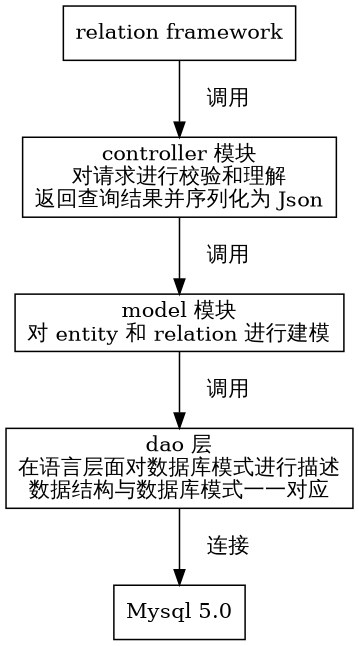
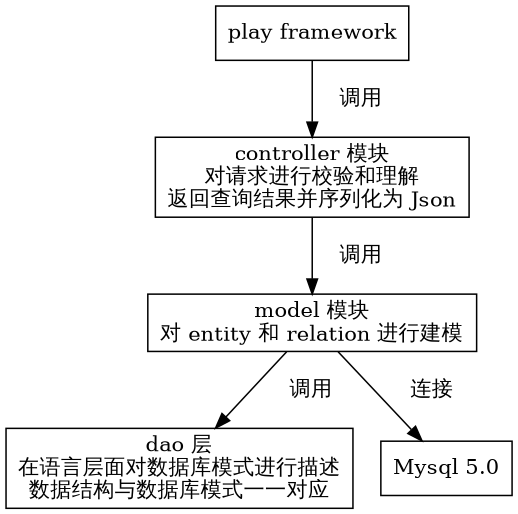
(179, 33) -> (312, 33)
(179, 539) -> (375, 391)
